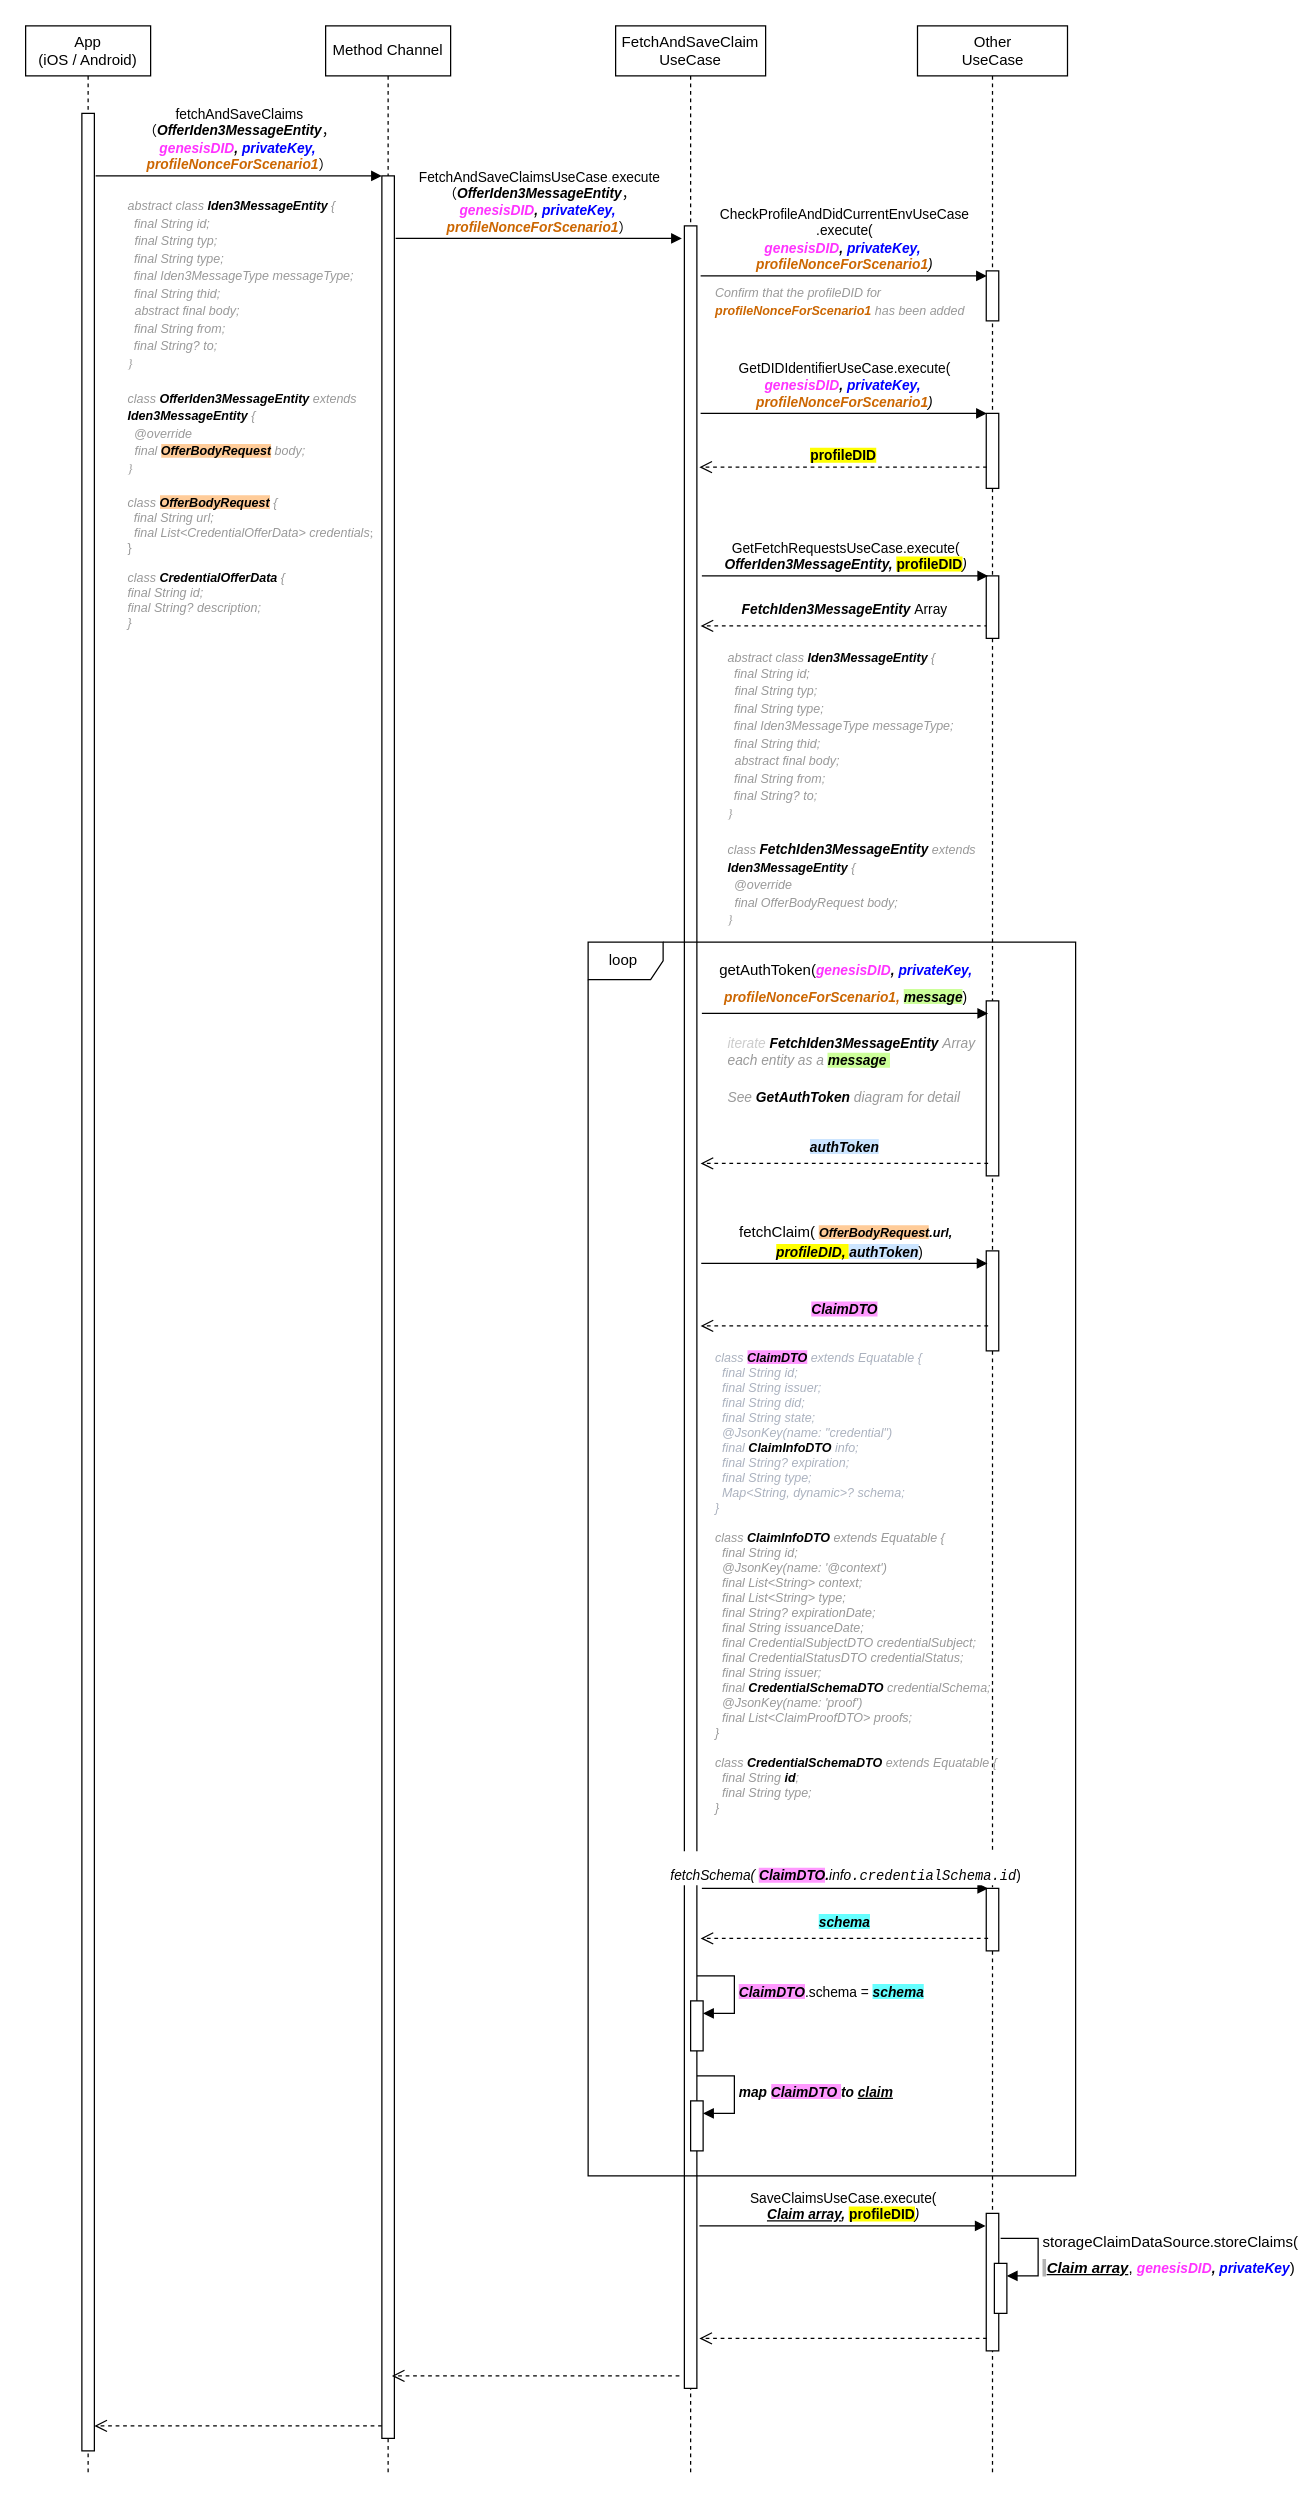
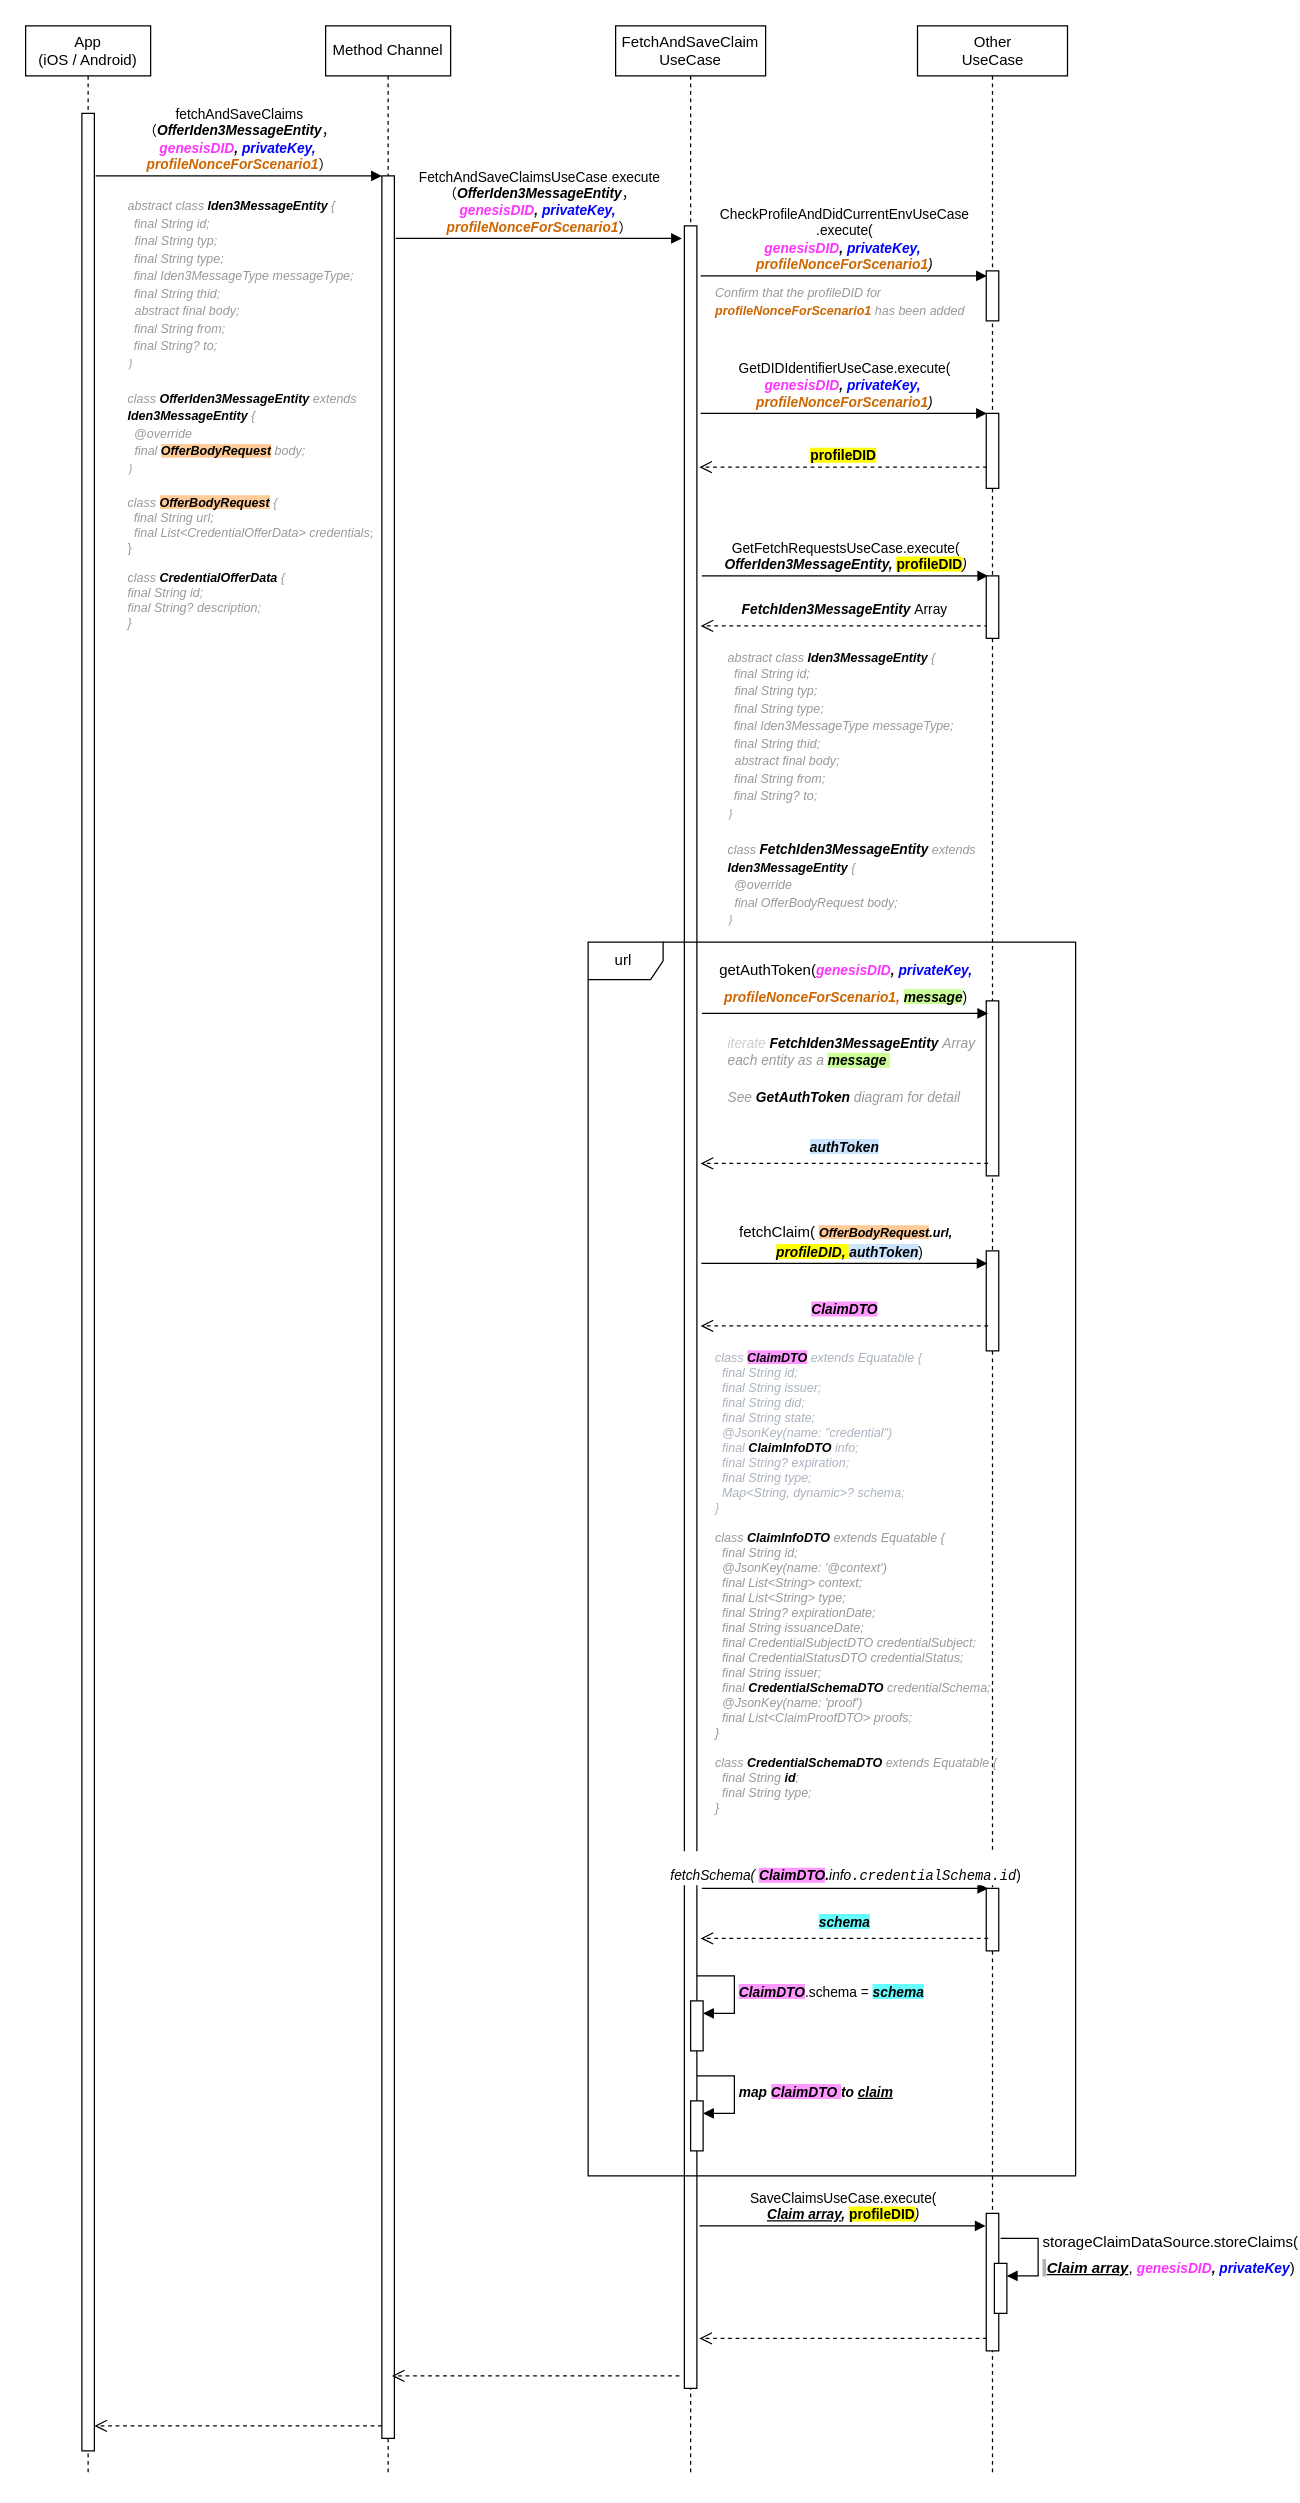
(626, 961) -> (626, 961)
